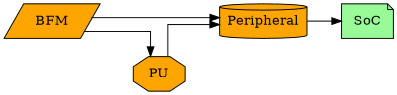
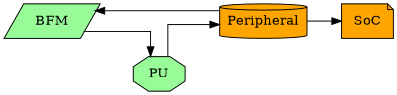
(151, 18) -> (162, 11)
(52, 21) -> (52, 21)
(367, 21) -> (367, 21)
(159, 74) -> (159, 74)
